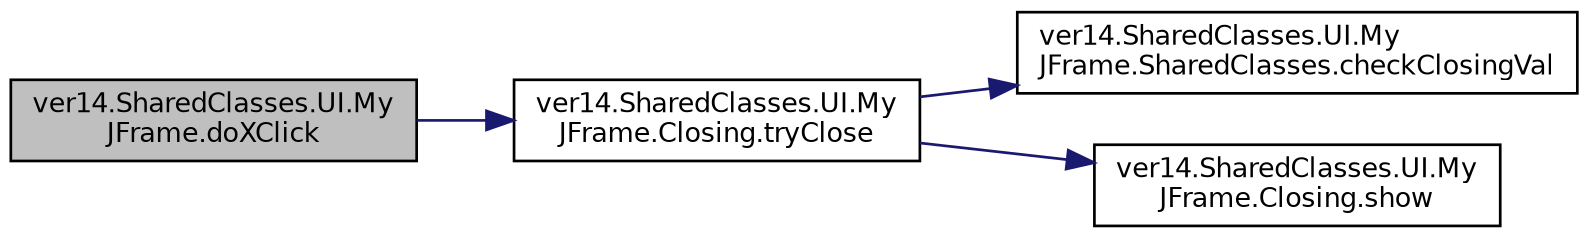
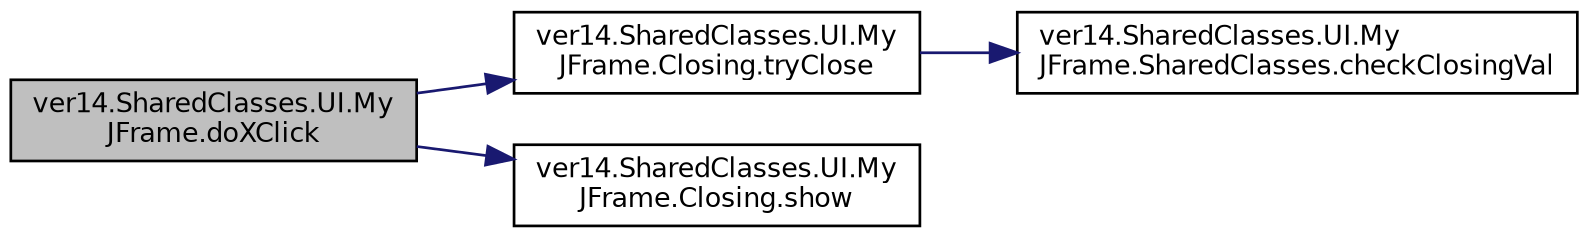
(993, 151) -> (452, 151)
